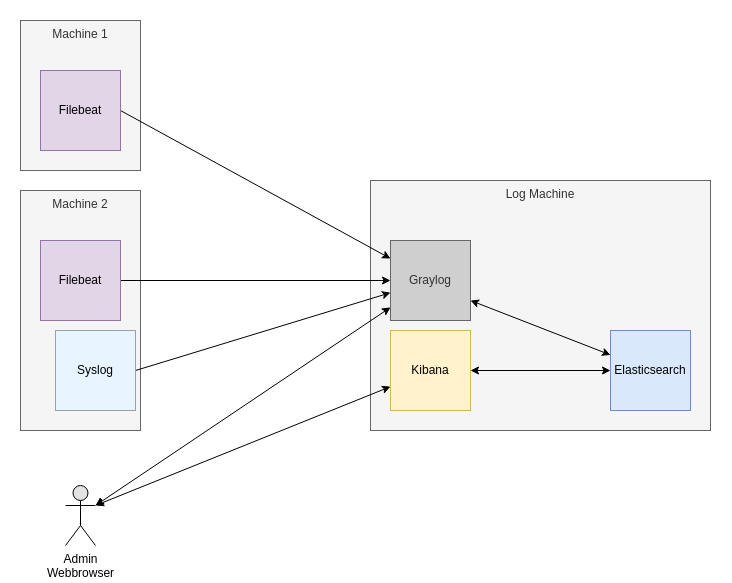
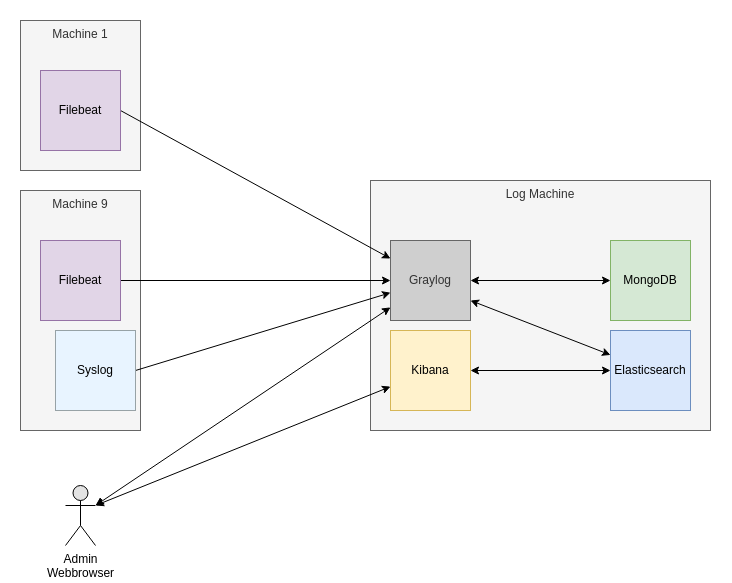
(81, 205) -> (81, 205)
none -> (540, 281)
none -> (651, 281)
